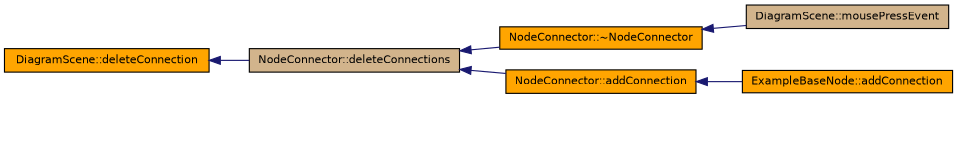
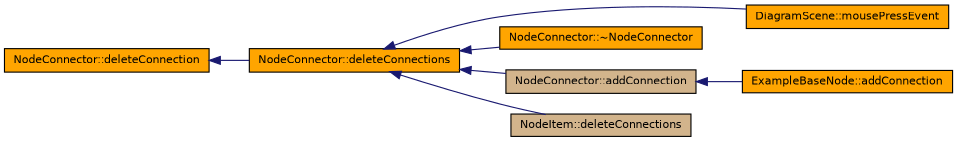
(847, 17) -> (847, 17)
(730, 27) -> (568, 10)
(107, 60) -> (107, 60)
(354, 60) -> (354, 60)
(601, 82) -> (601, 82)
none -> (601, 125)
